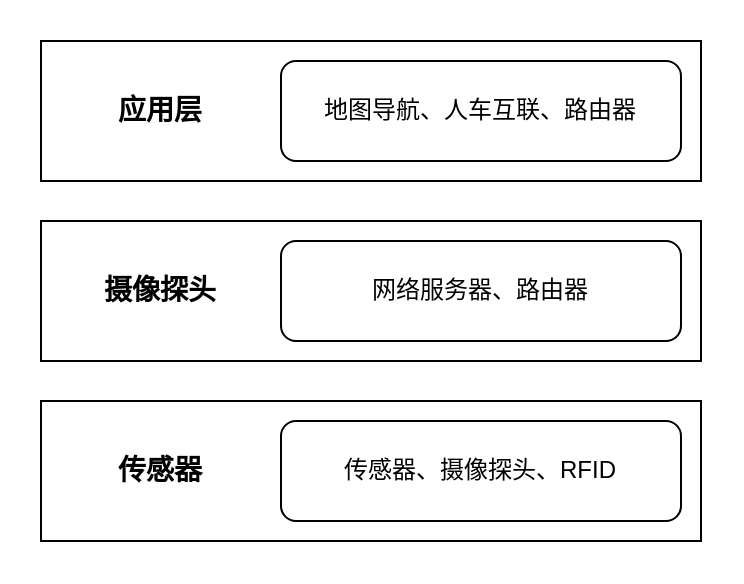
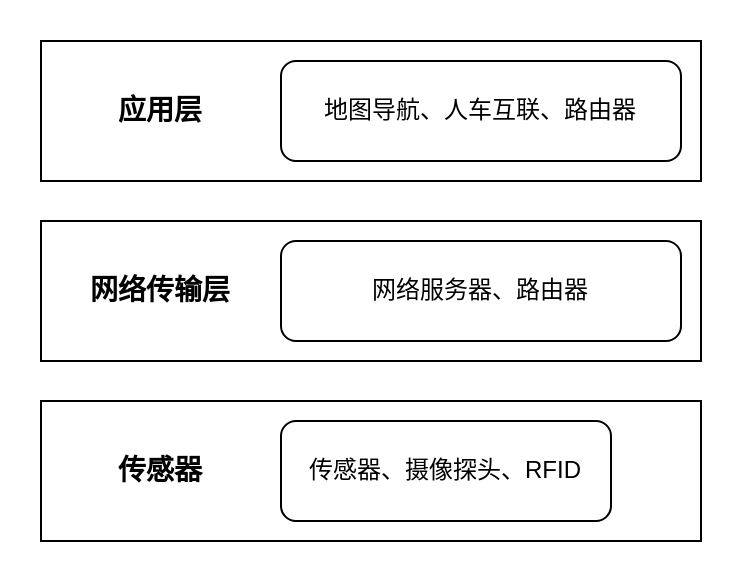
(161, 291) -> (161, 291)
(481, 471) -> (446, 471)
